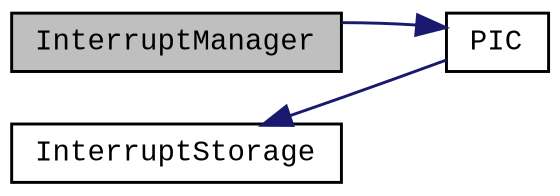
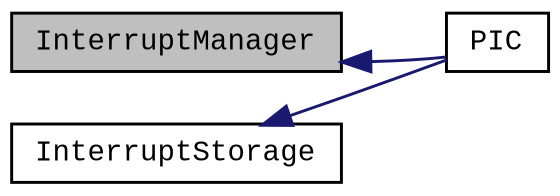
(379, 23) -> (392, 61)
